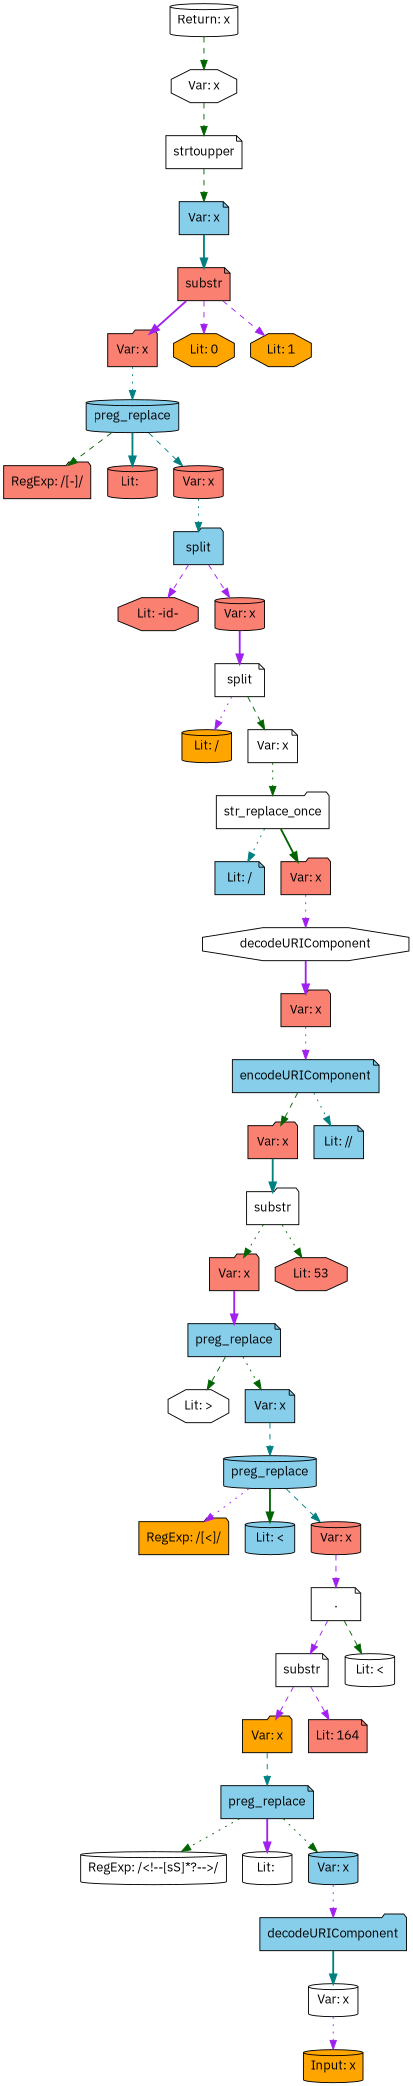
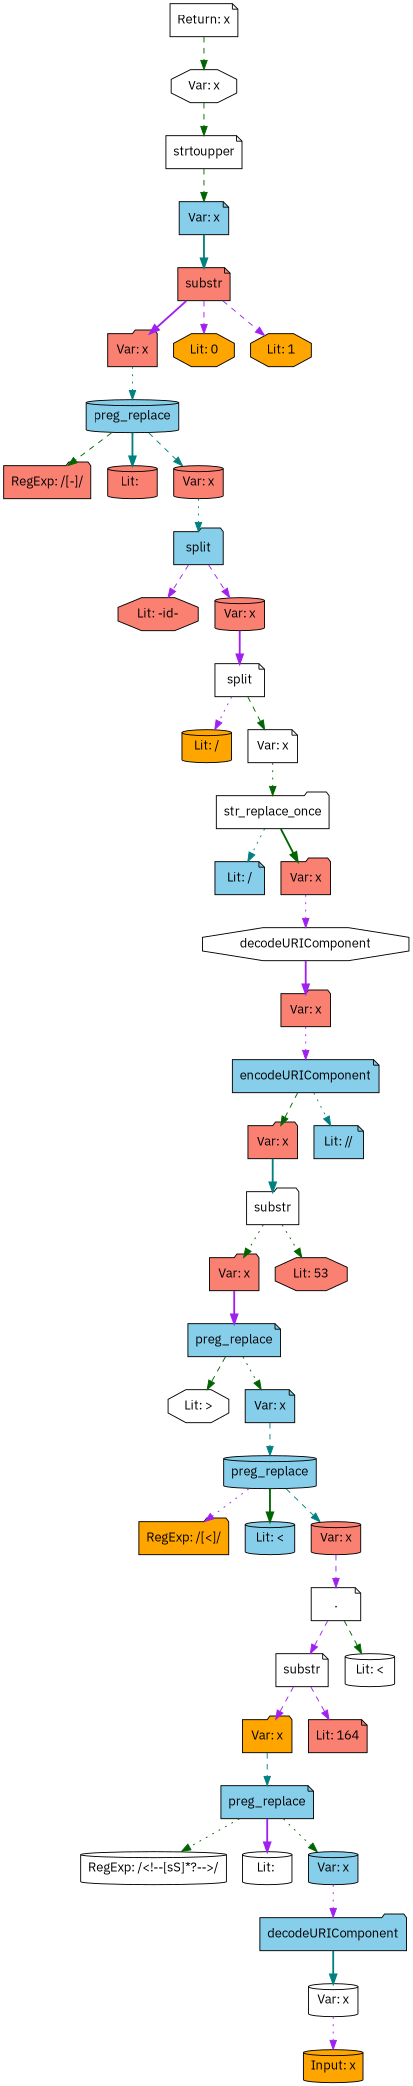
(204, 20) -> (204, 20)
